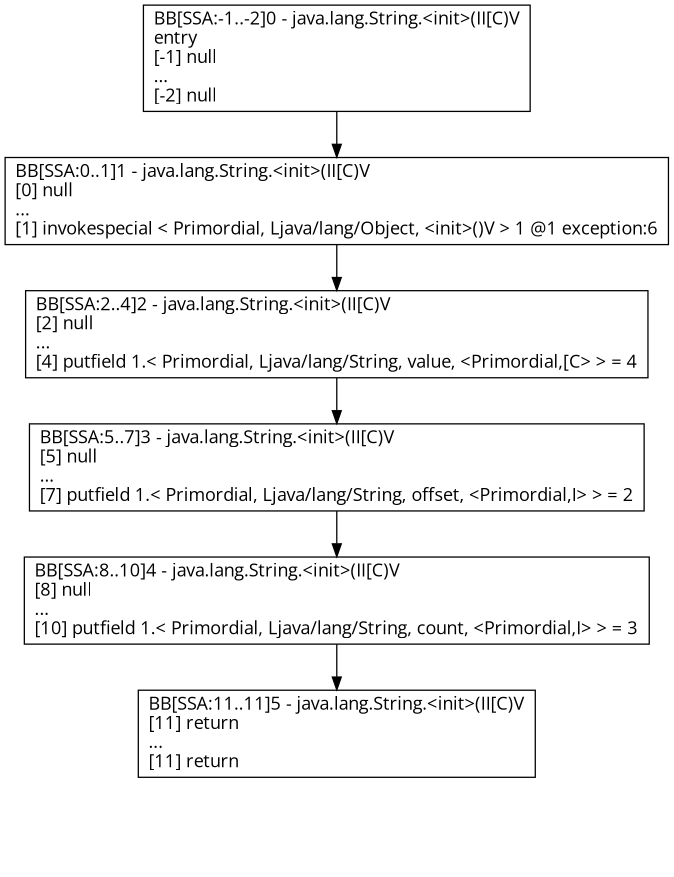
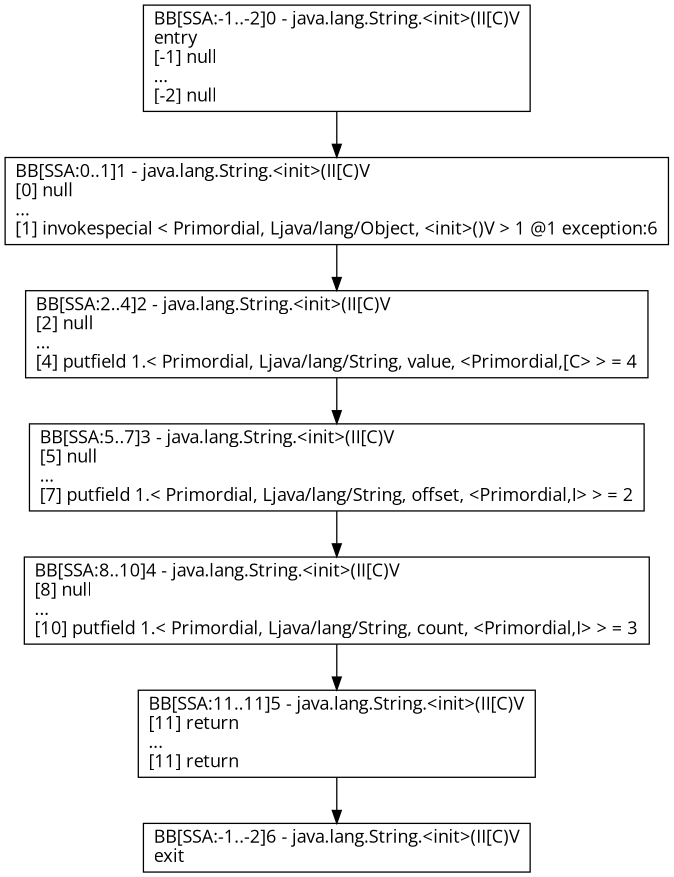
none -> (337, 848)
